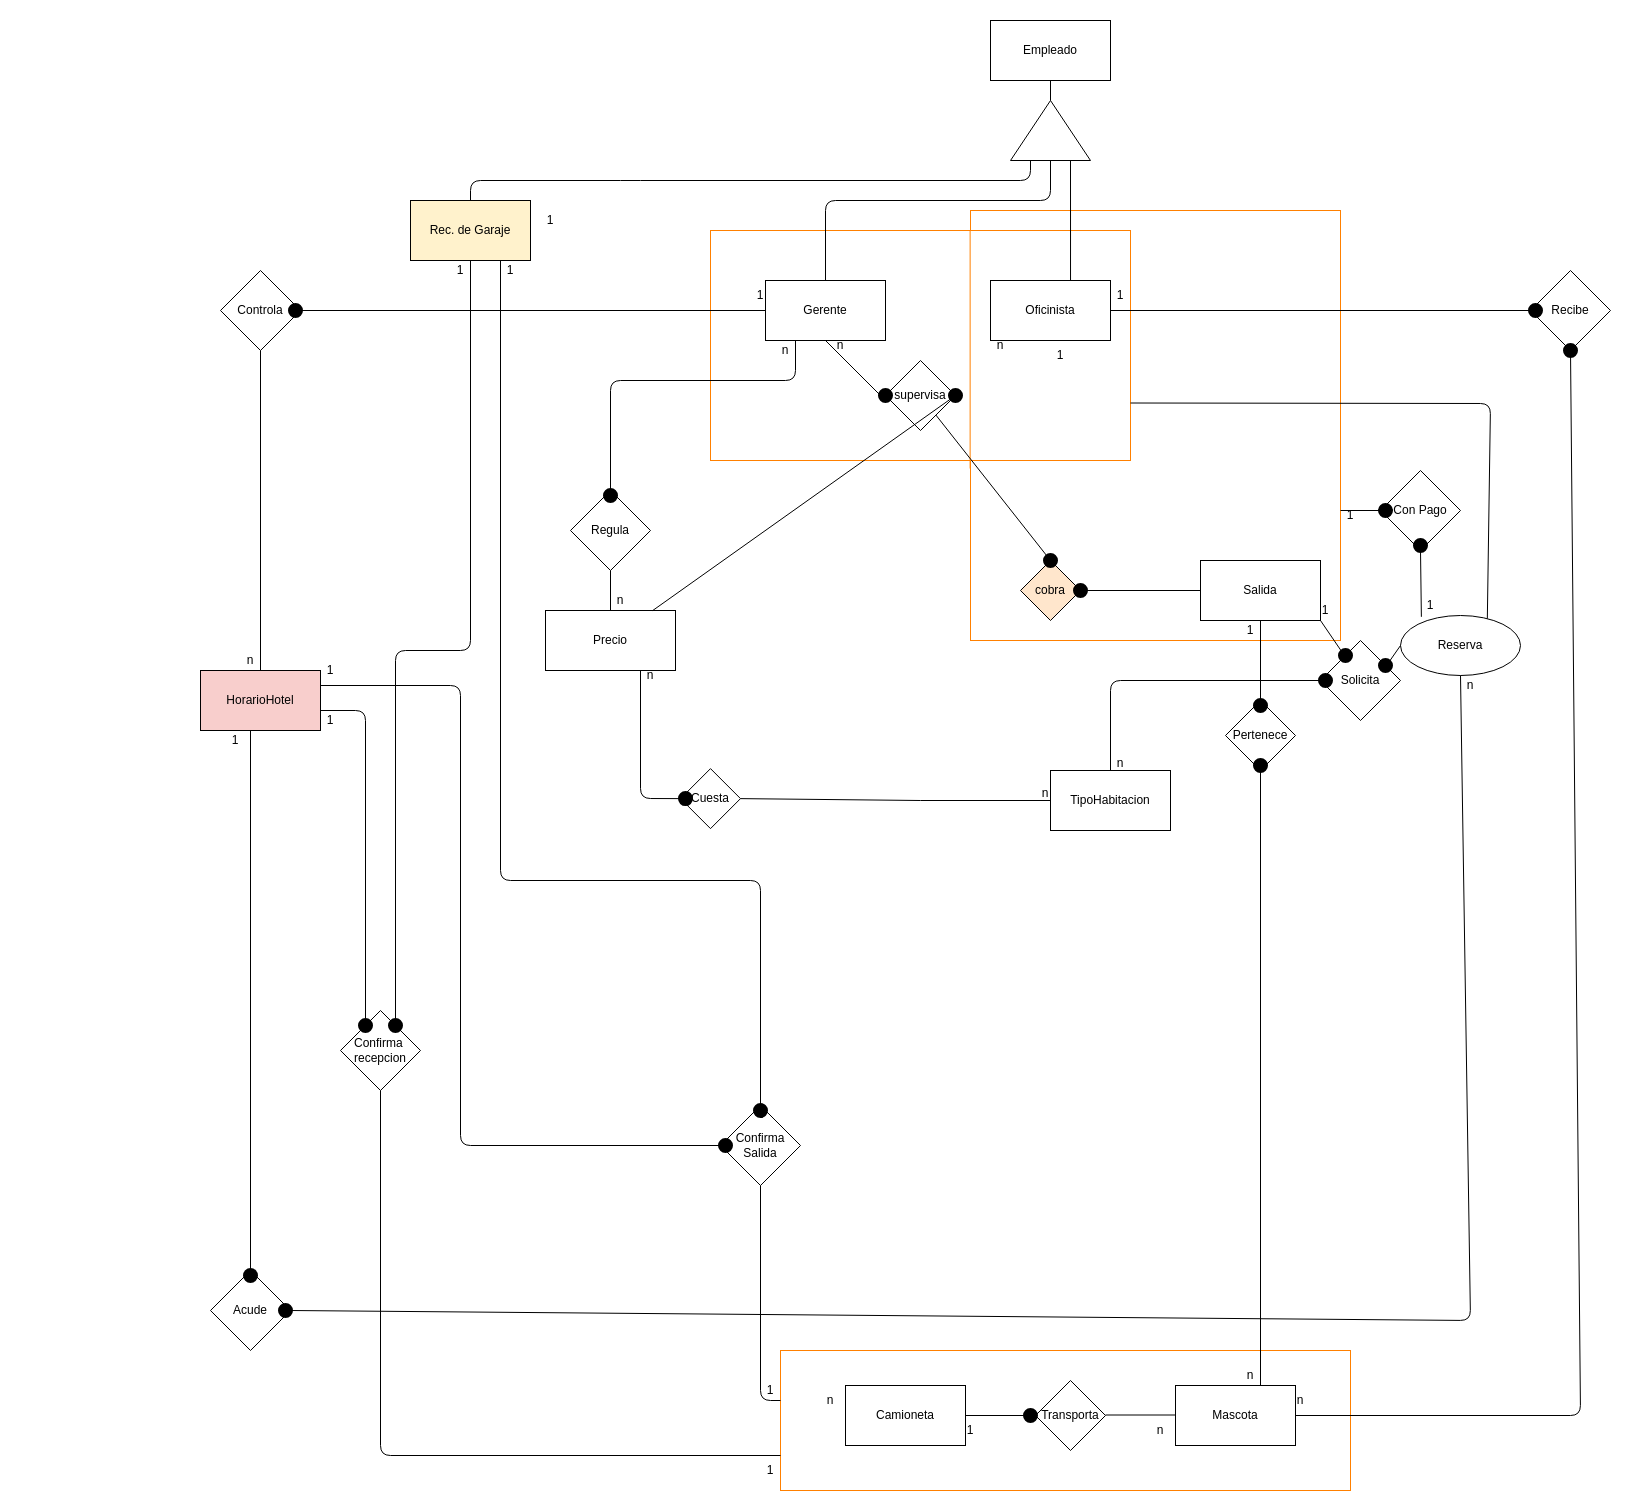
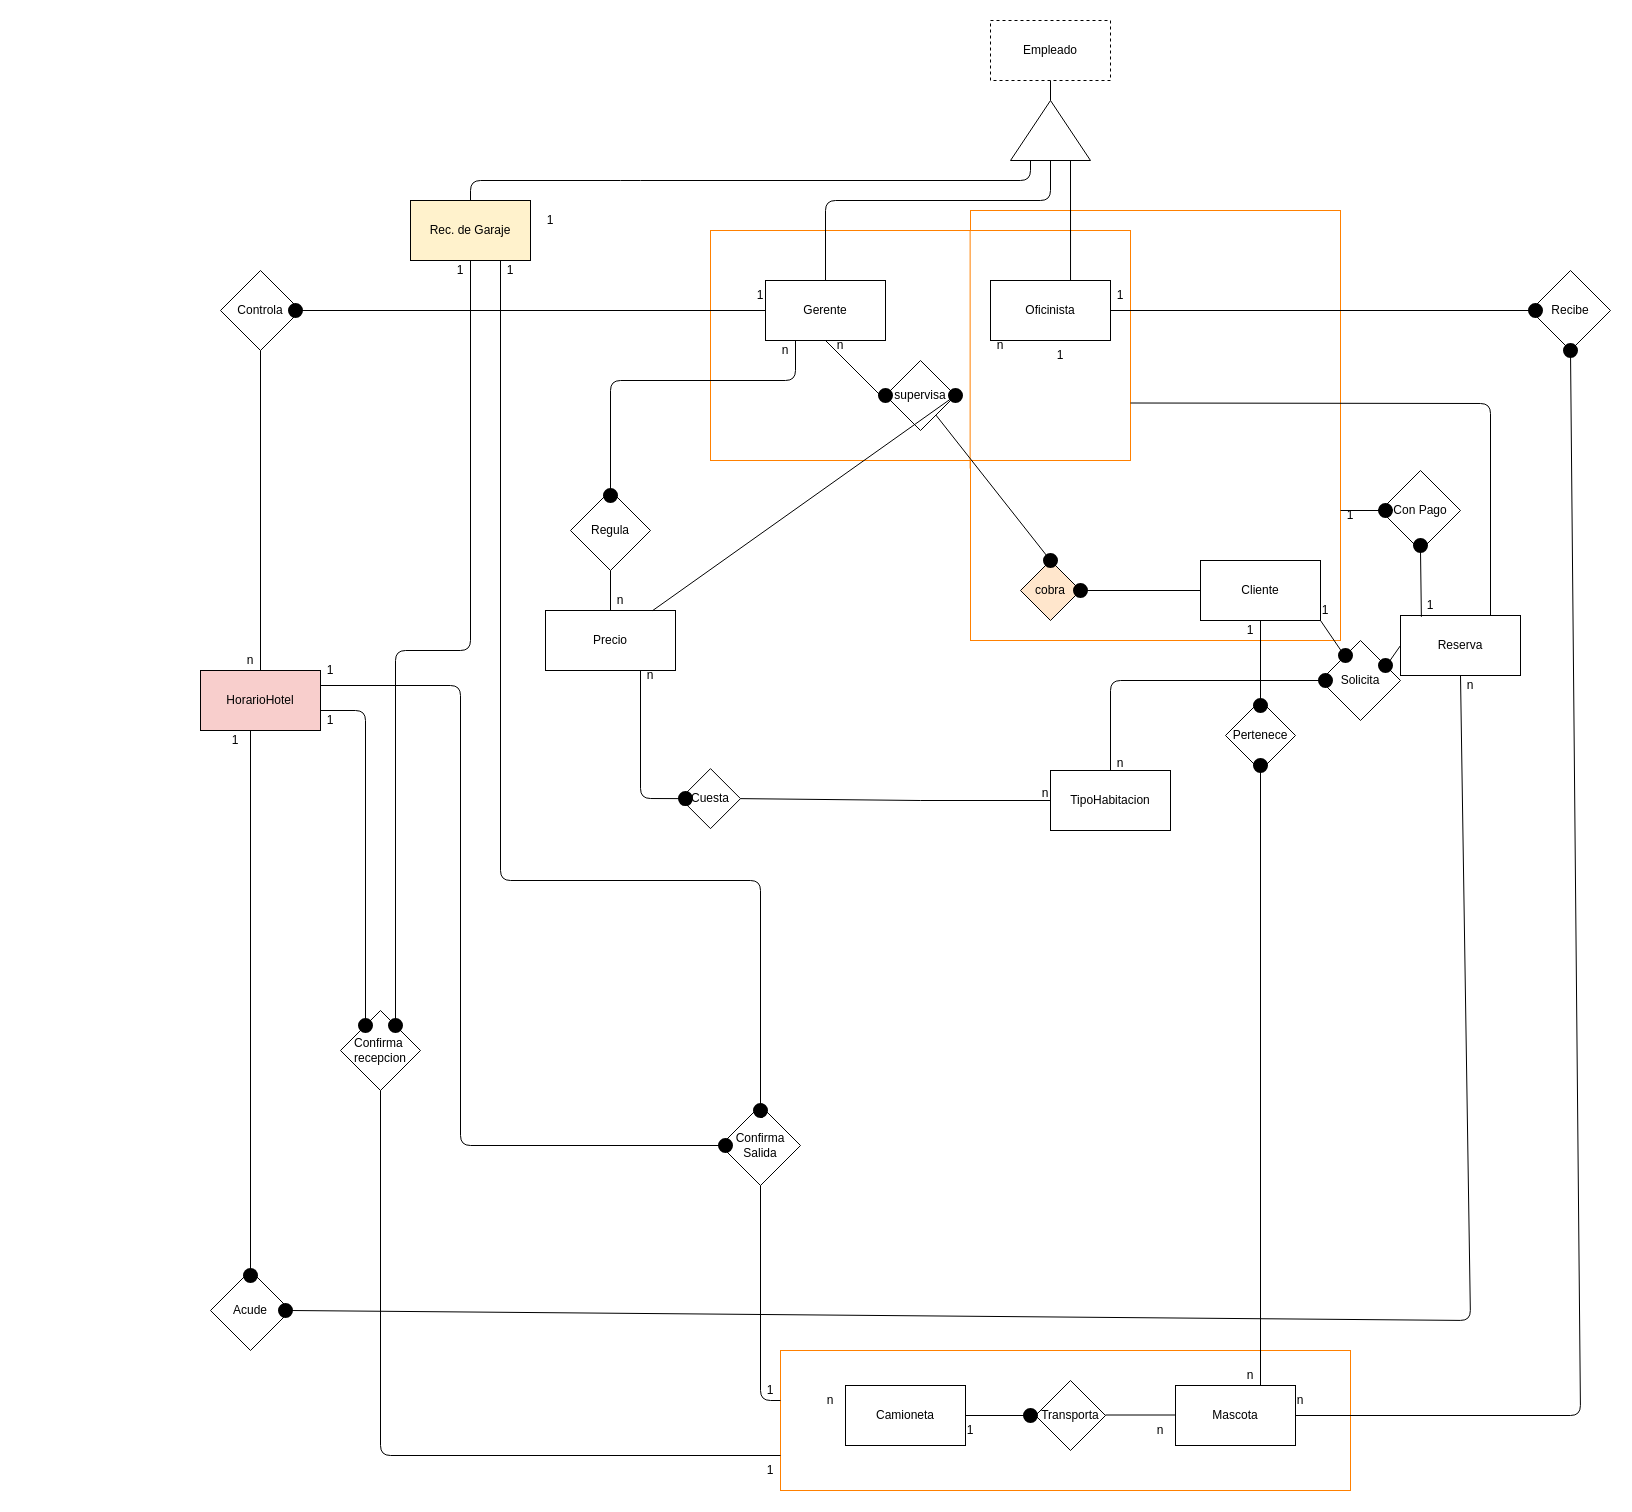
(1051, 51) -> (1051, 51)
(1261, 591) -> (1261, 591)
(1461, 646) -> (1461, 646)
